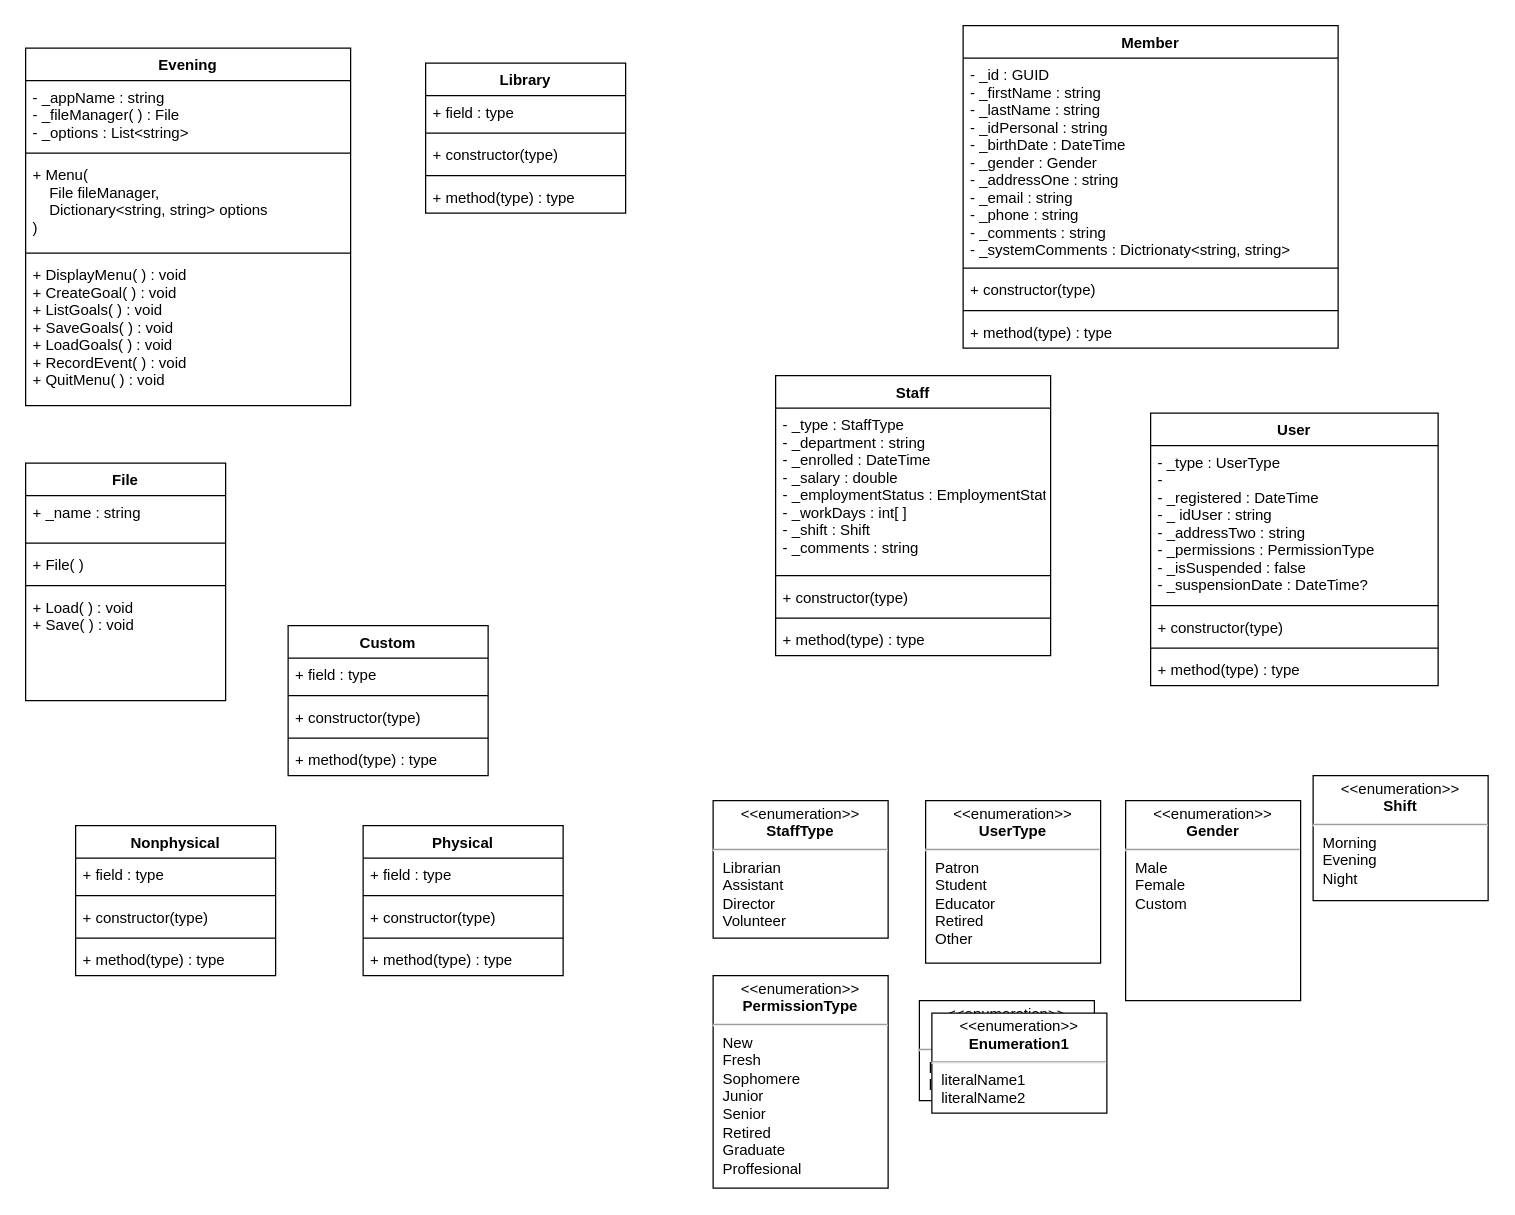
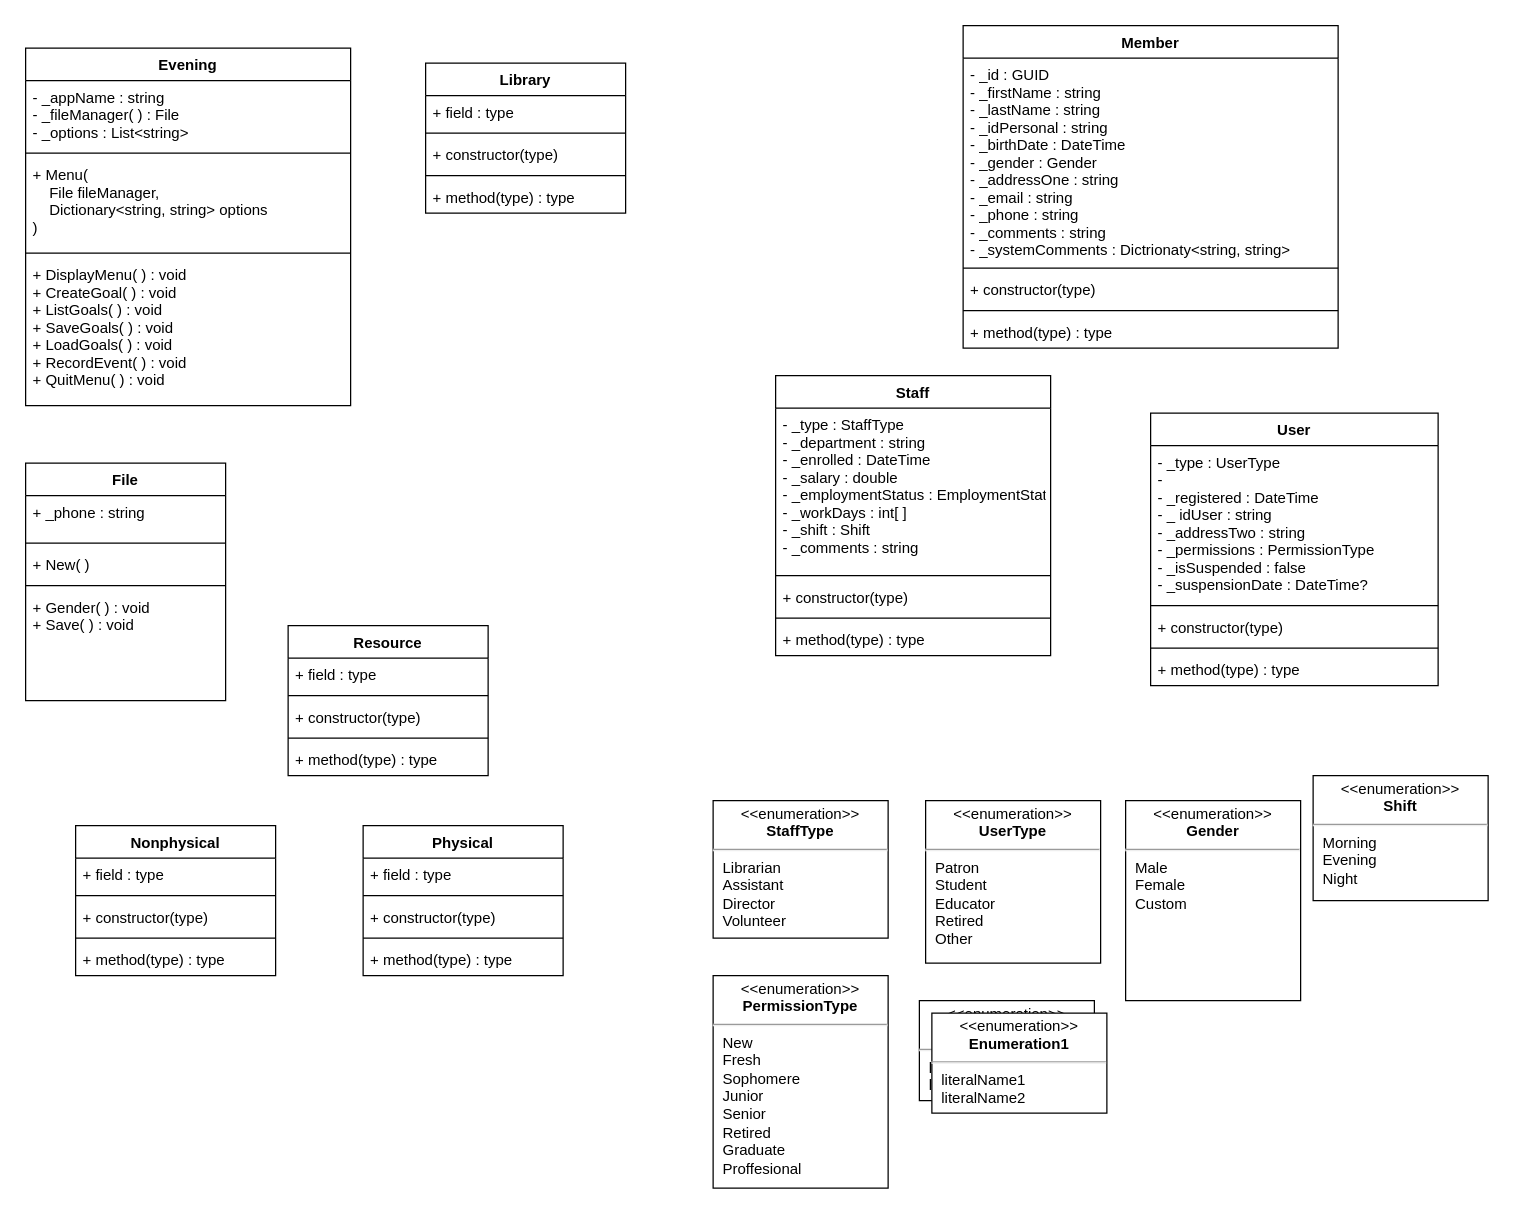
(90, 513) -> (94, 513)
(63, 565) -> (62, 565)
(88, 608) -> (96, 608)
(388, 643) -> (388, 643)
